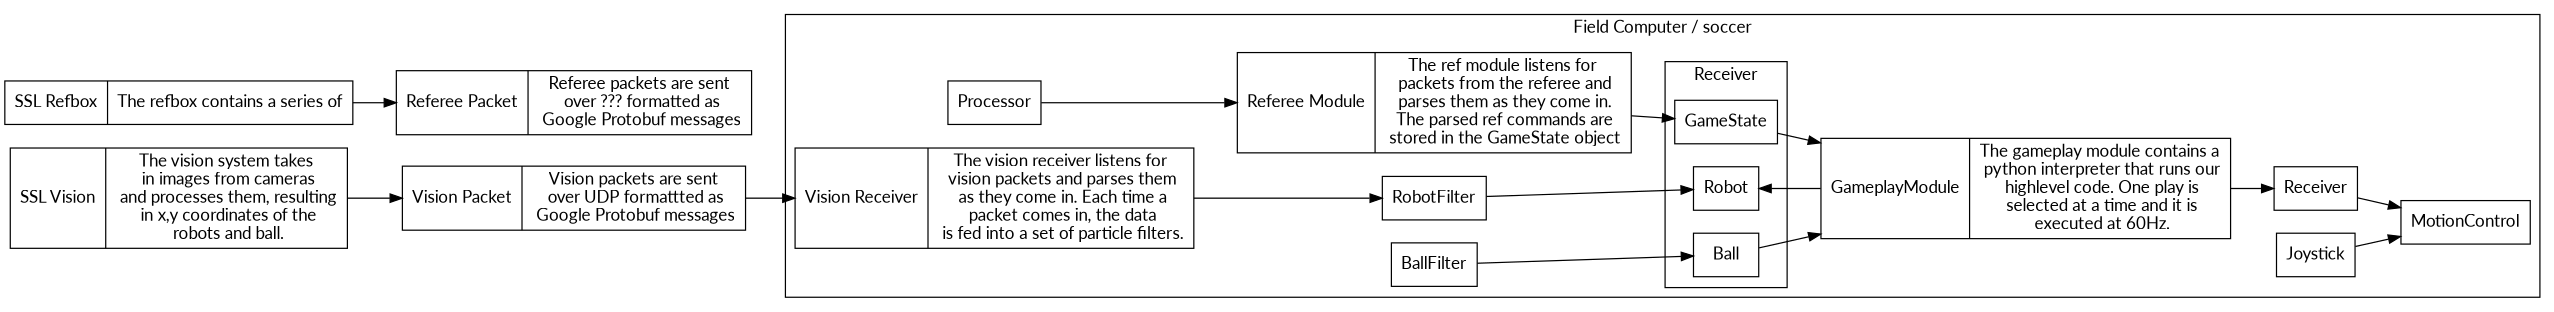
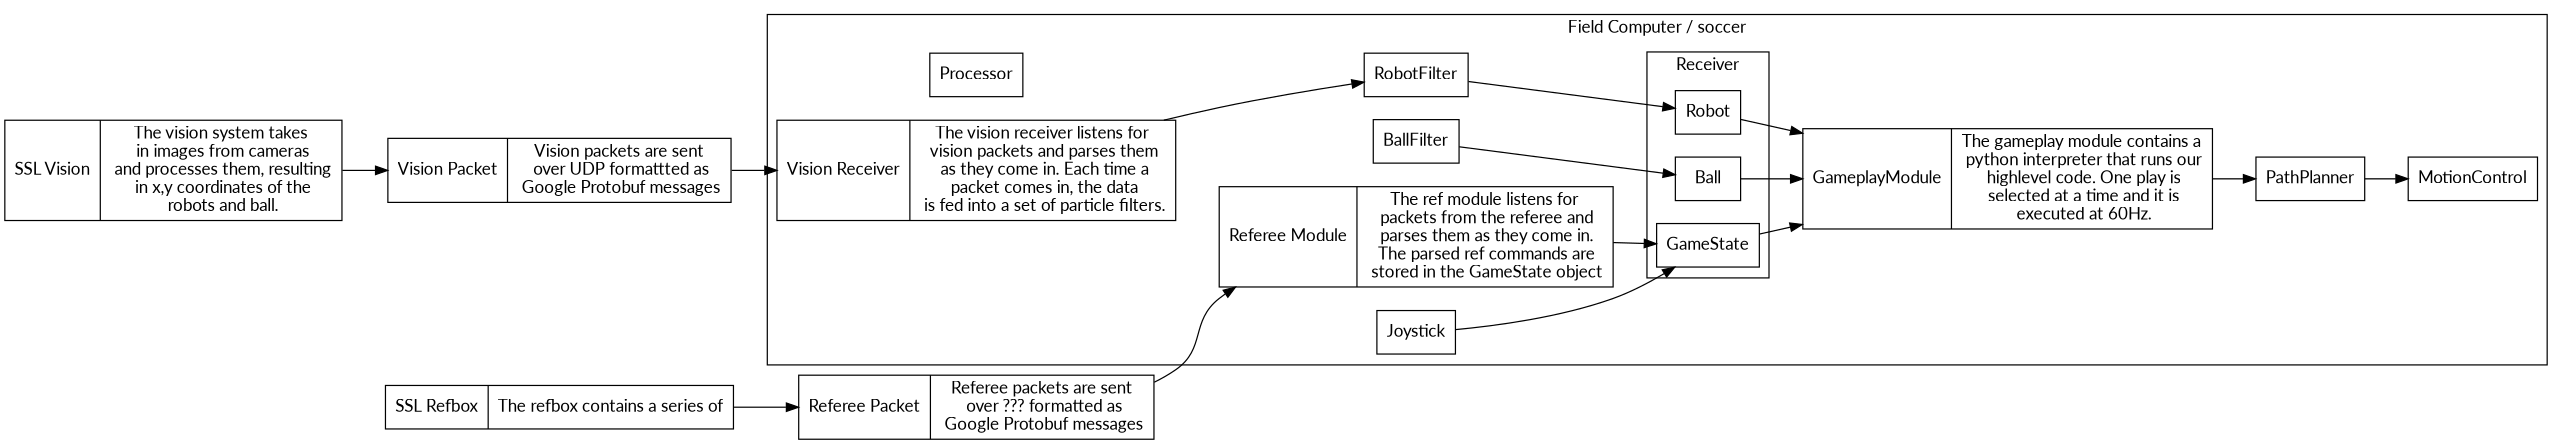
(1133, 103) -> (1196, 343)
(1796, 188) -> (1761, 124)
(2316, 188) -> (2310, 179)
(2372, 243) -> (1563, 313)
